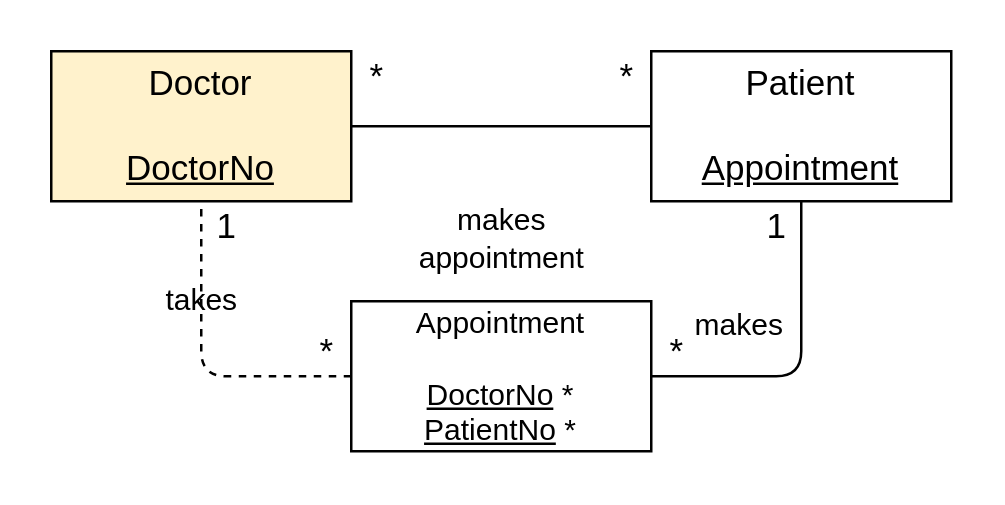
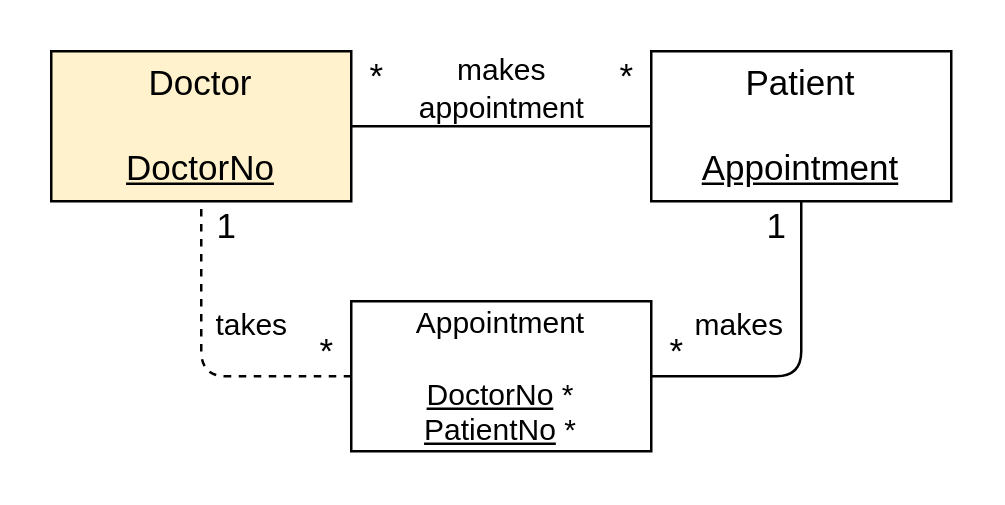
(501, 239) -> (501, 89)
(201, 301) -> (251, 326)
